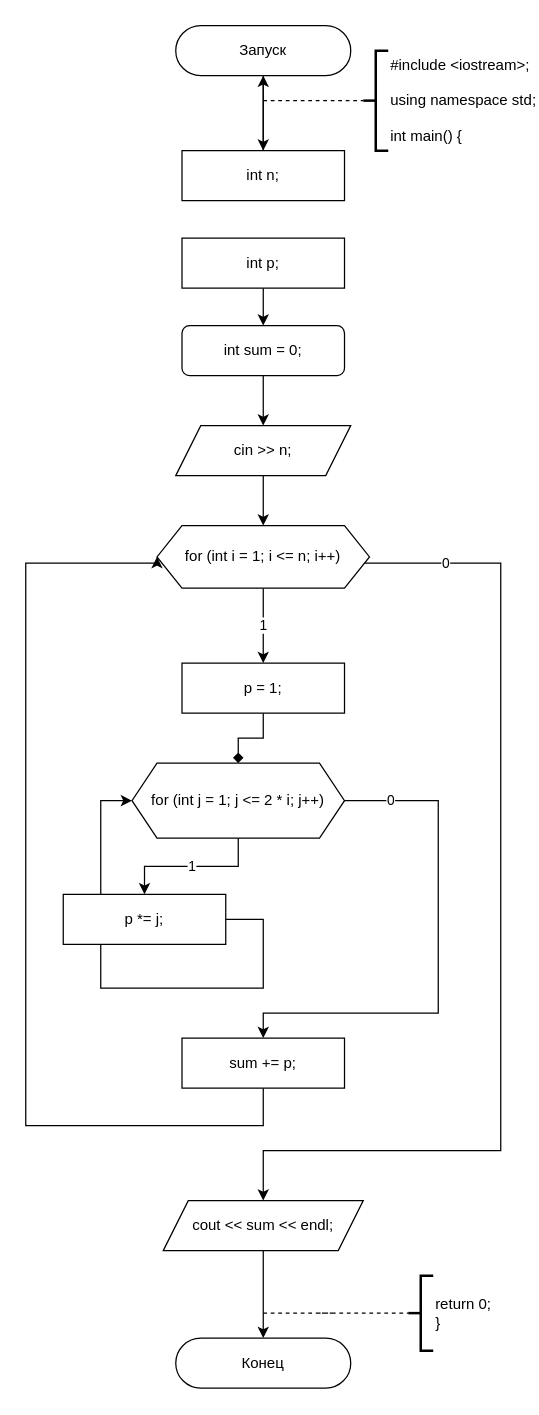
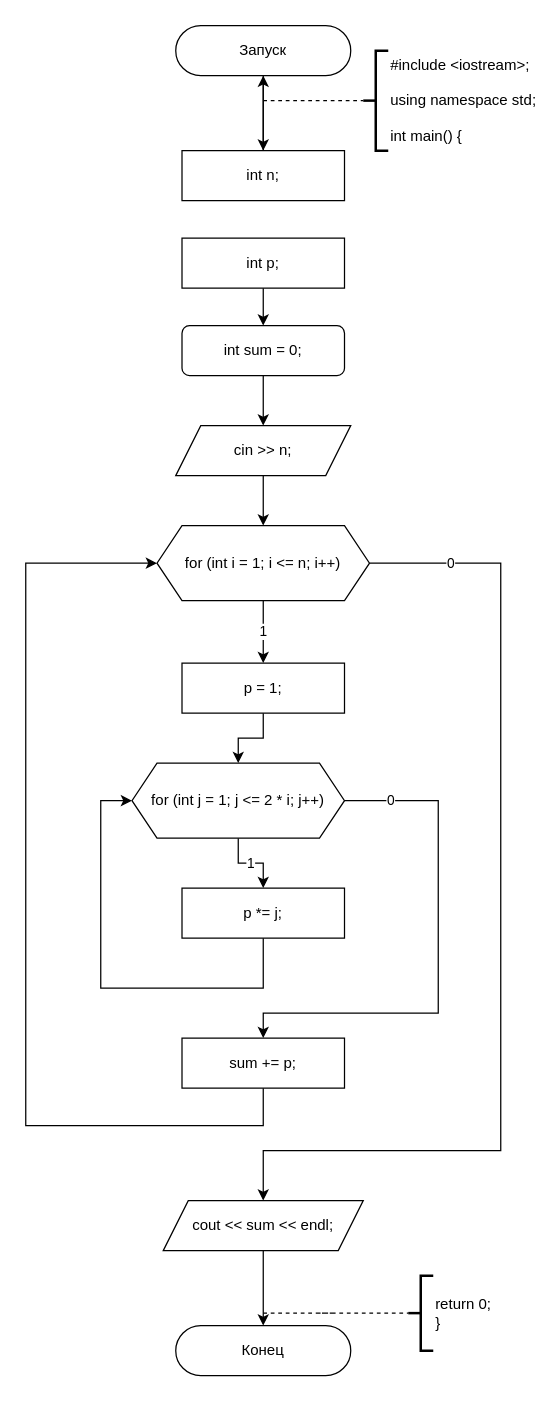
(263, 557) -> (263, 563)
(238, 752) -> (238, 753)
(144, 919) -> (263, 913)
(263, 1363) -> (263, 1351)
